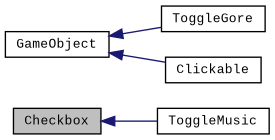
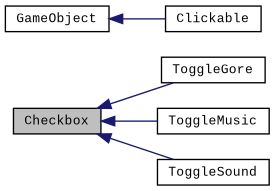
(142, 30) -> (142, 93)
none -> (213, 172)
